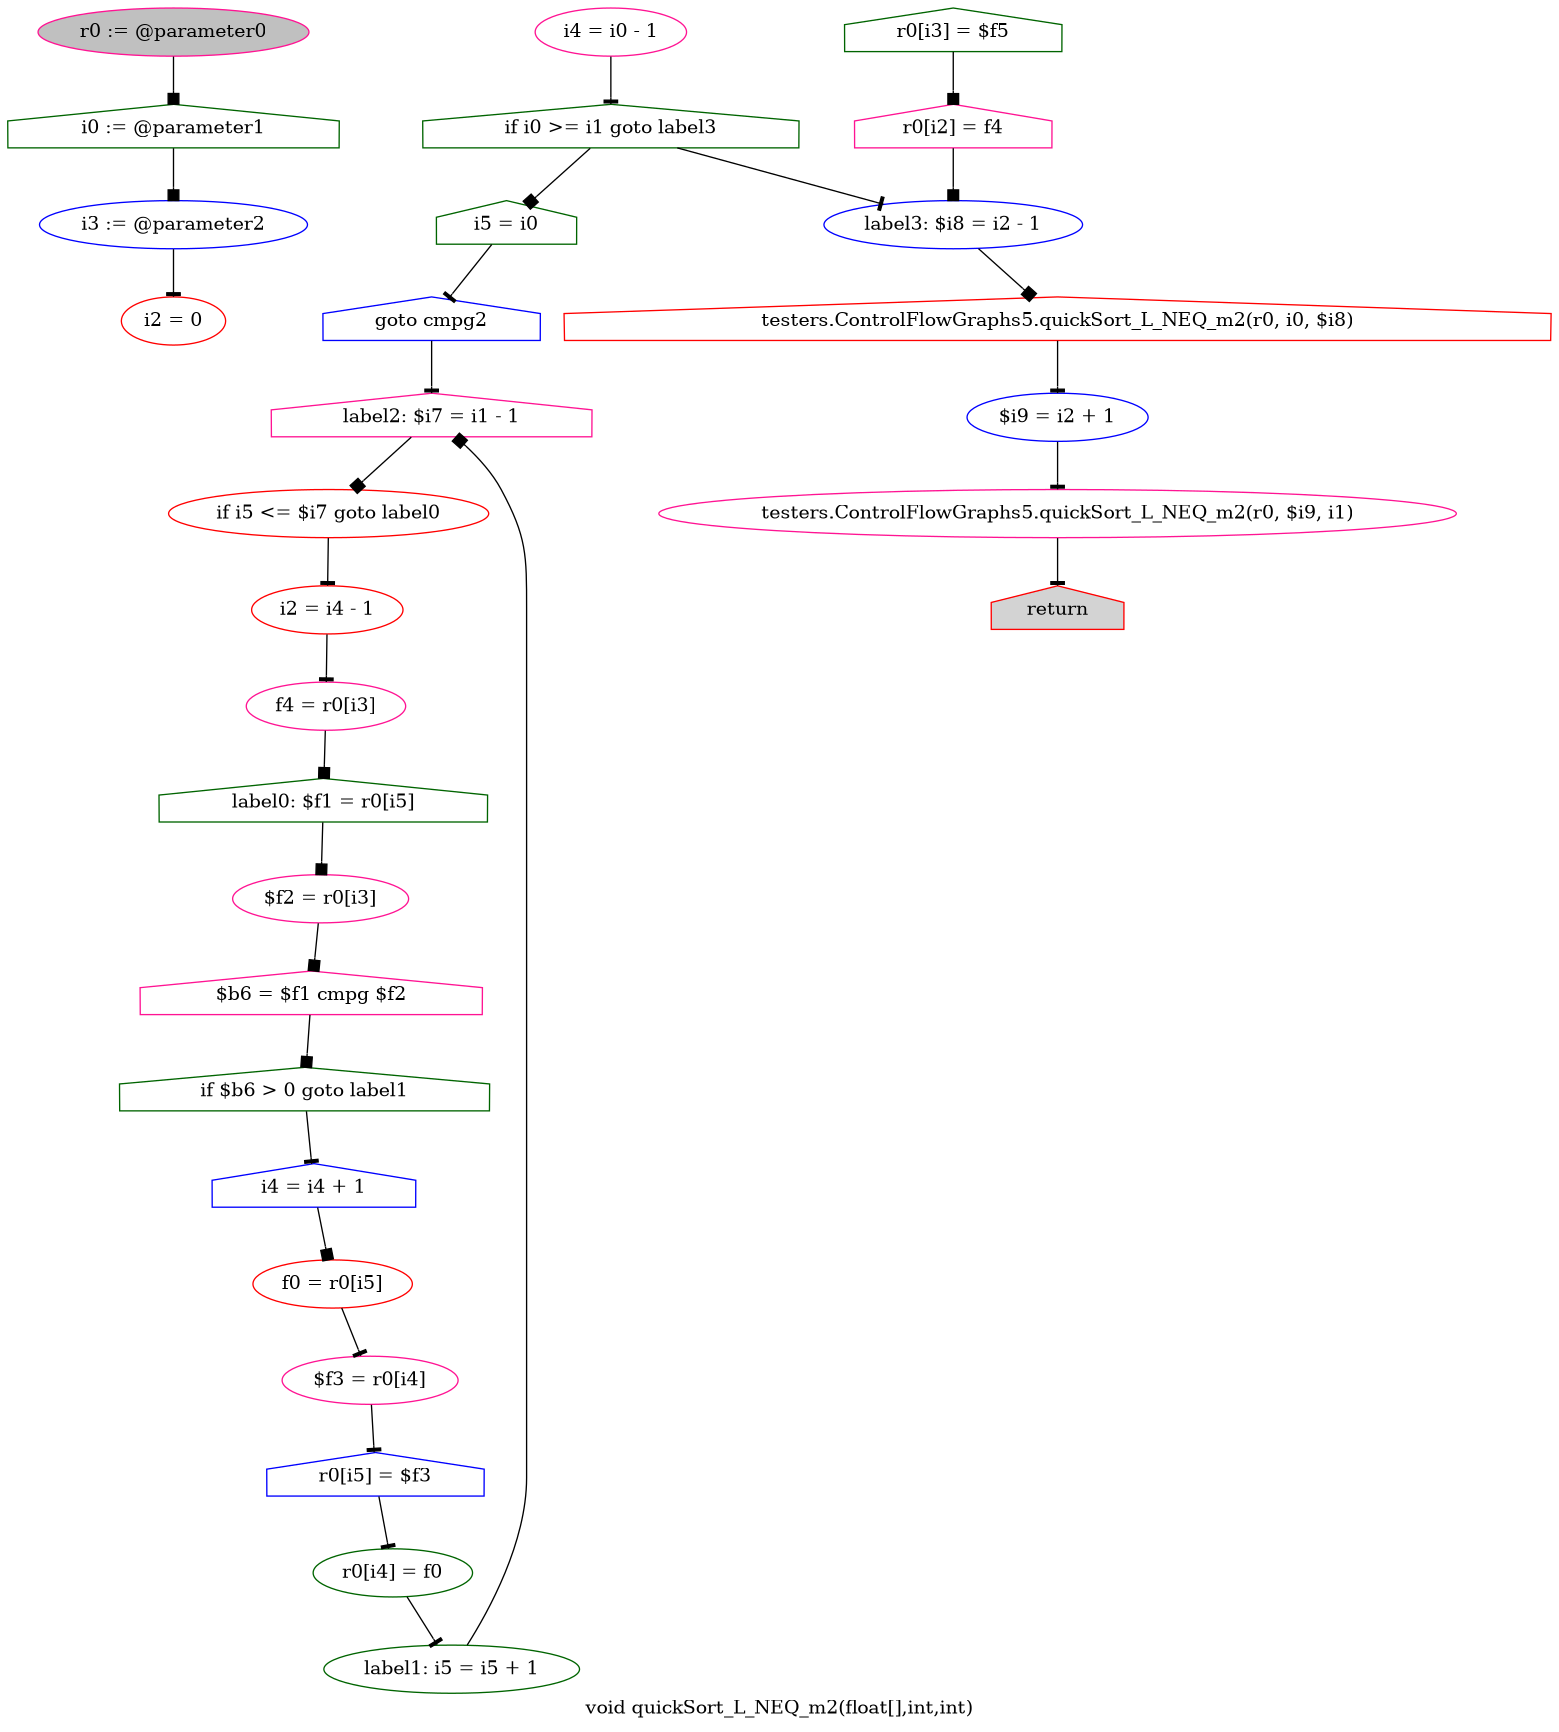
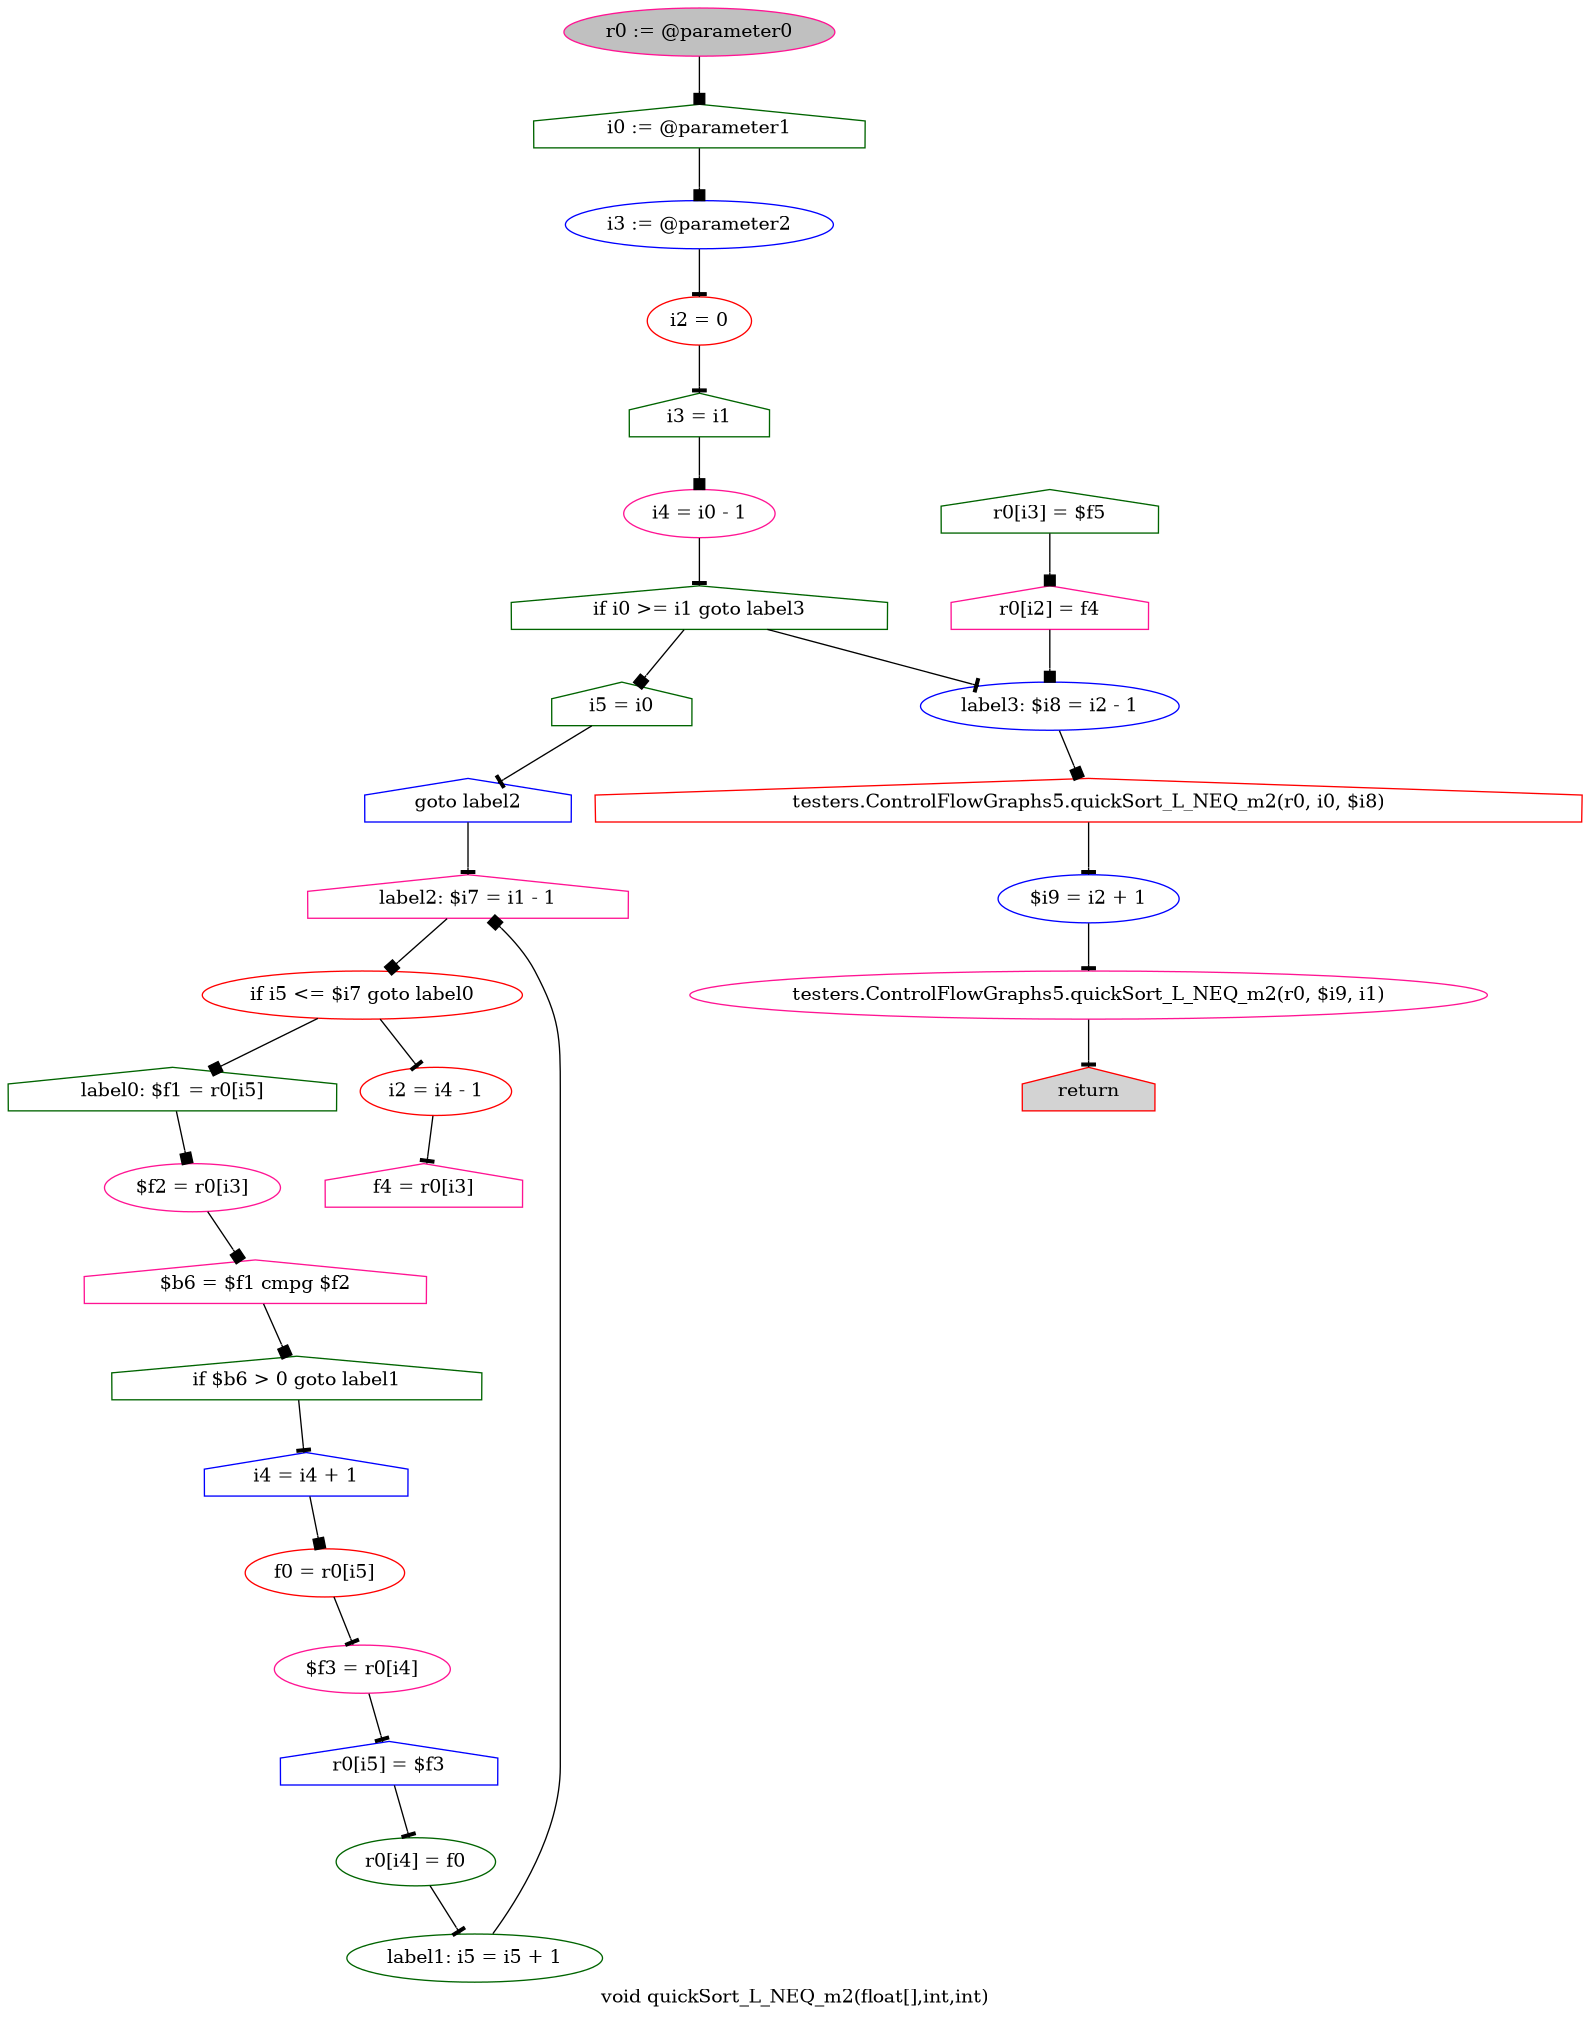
(432, 321) -> (468, 802)
none -> (699, 417)
(326, 706) -> (424, 1188)
(325, 748) -> (270, 1042)
